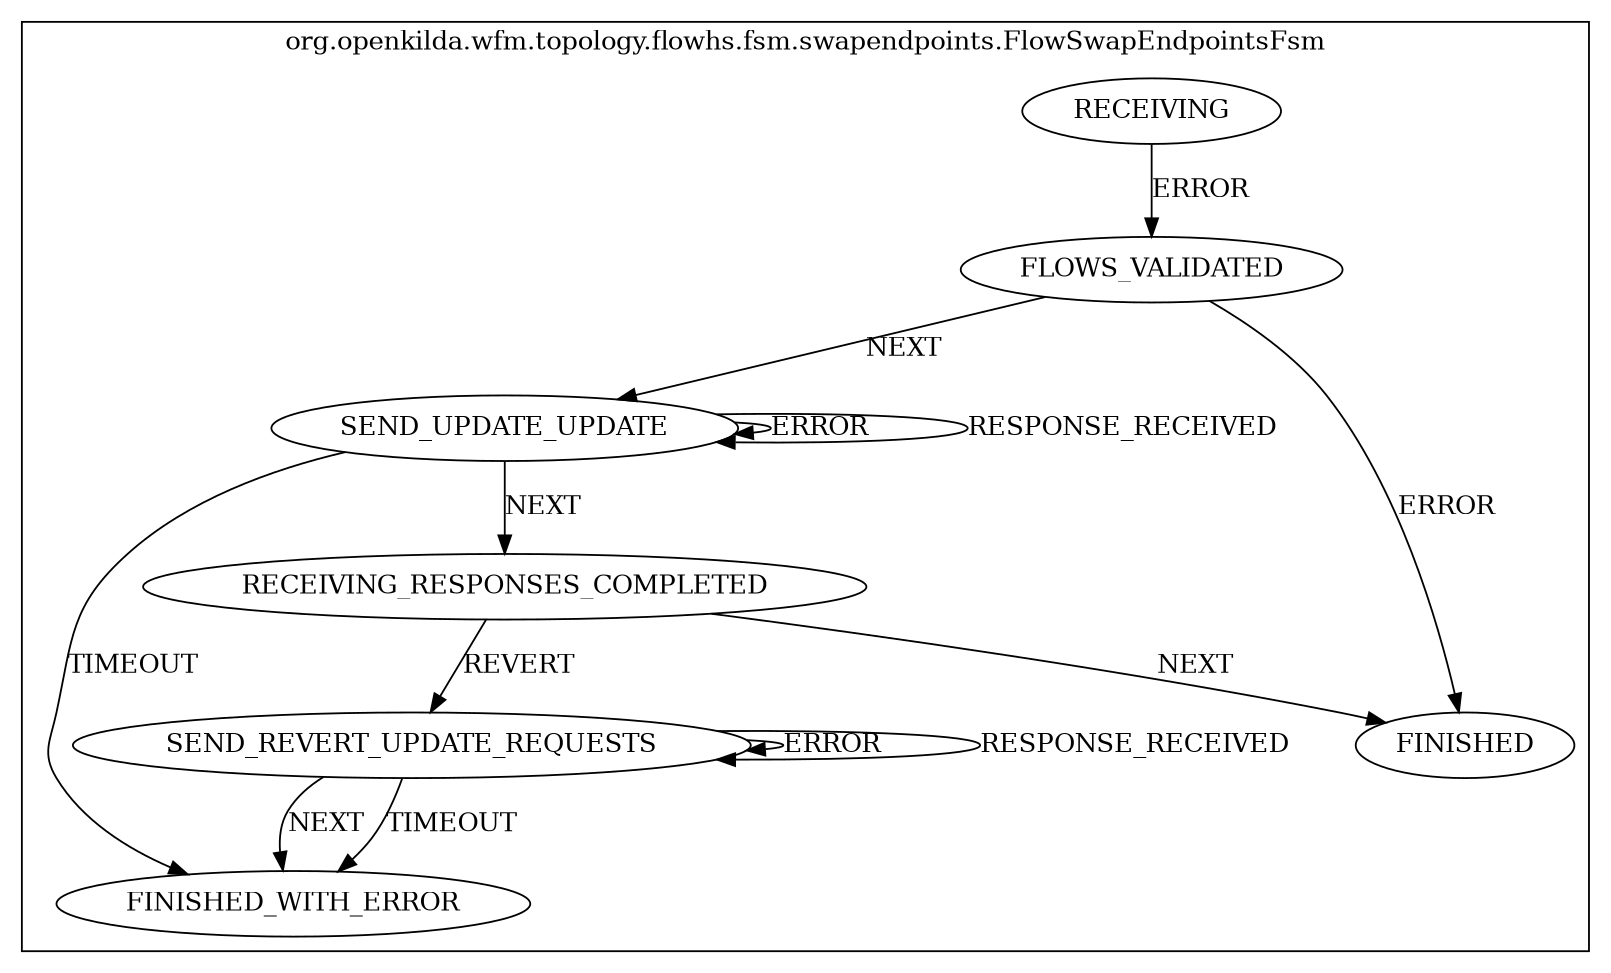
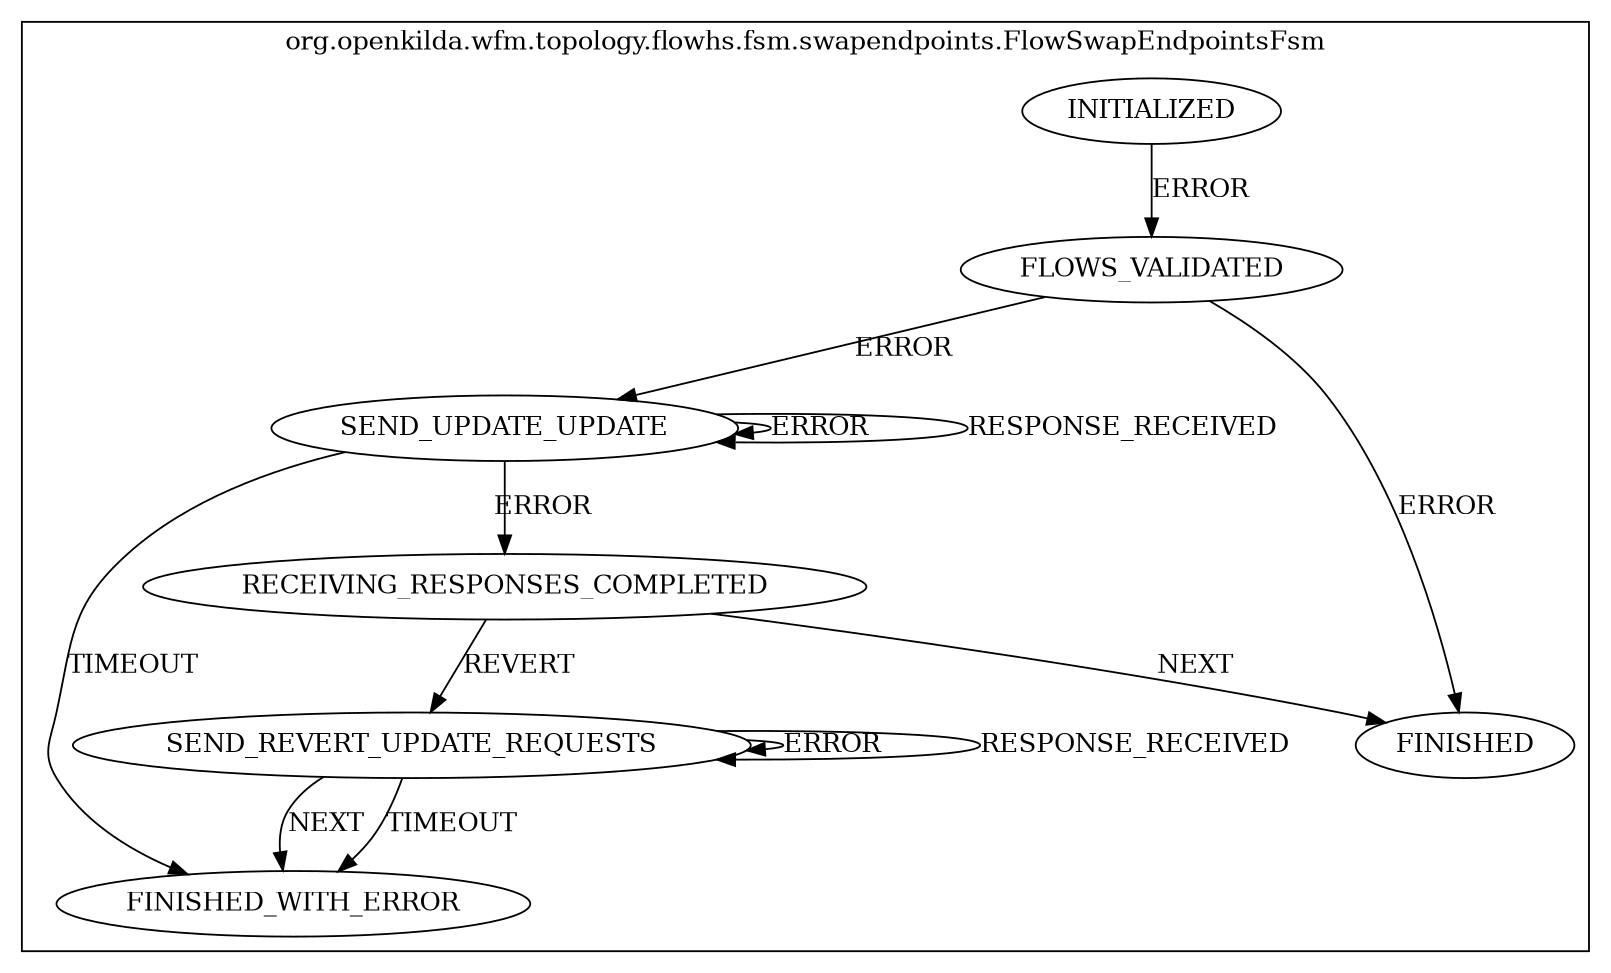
(1152, 111) -> (1152, 111)
(904, 349) -> (904, 349)
(543, 507) -> (543, 507)
